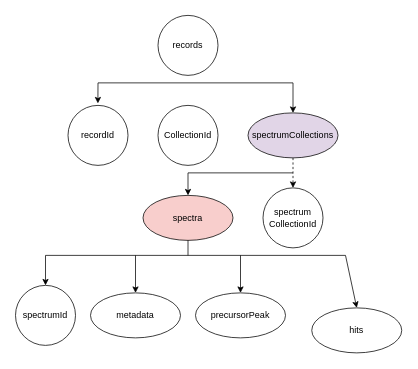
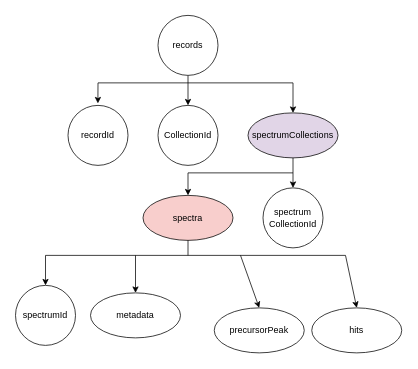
none -> (188, 99)
(293, 169) -> (293, 169)
(240, 315) -> (259, 330)
